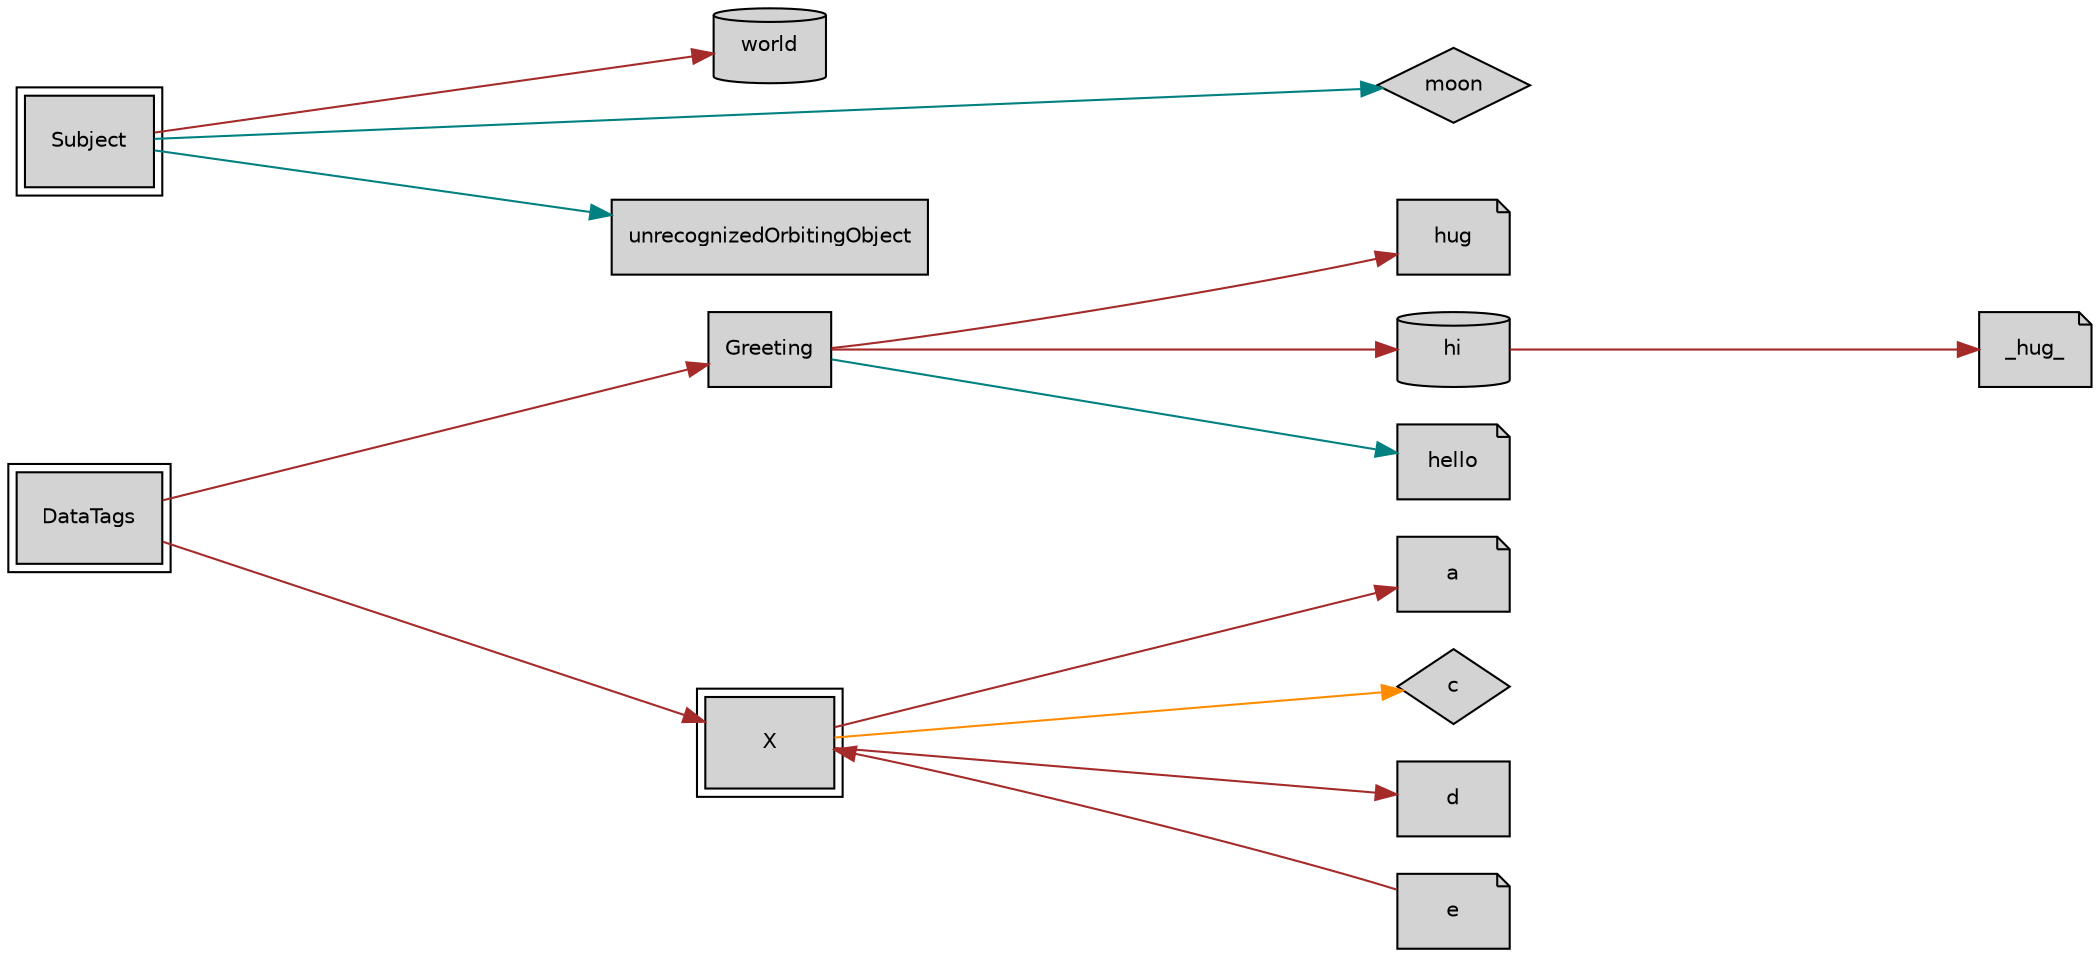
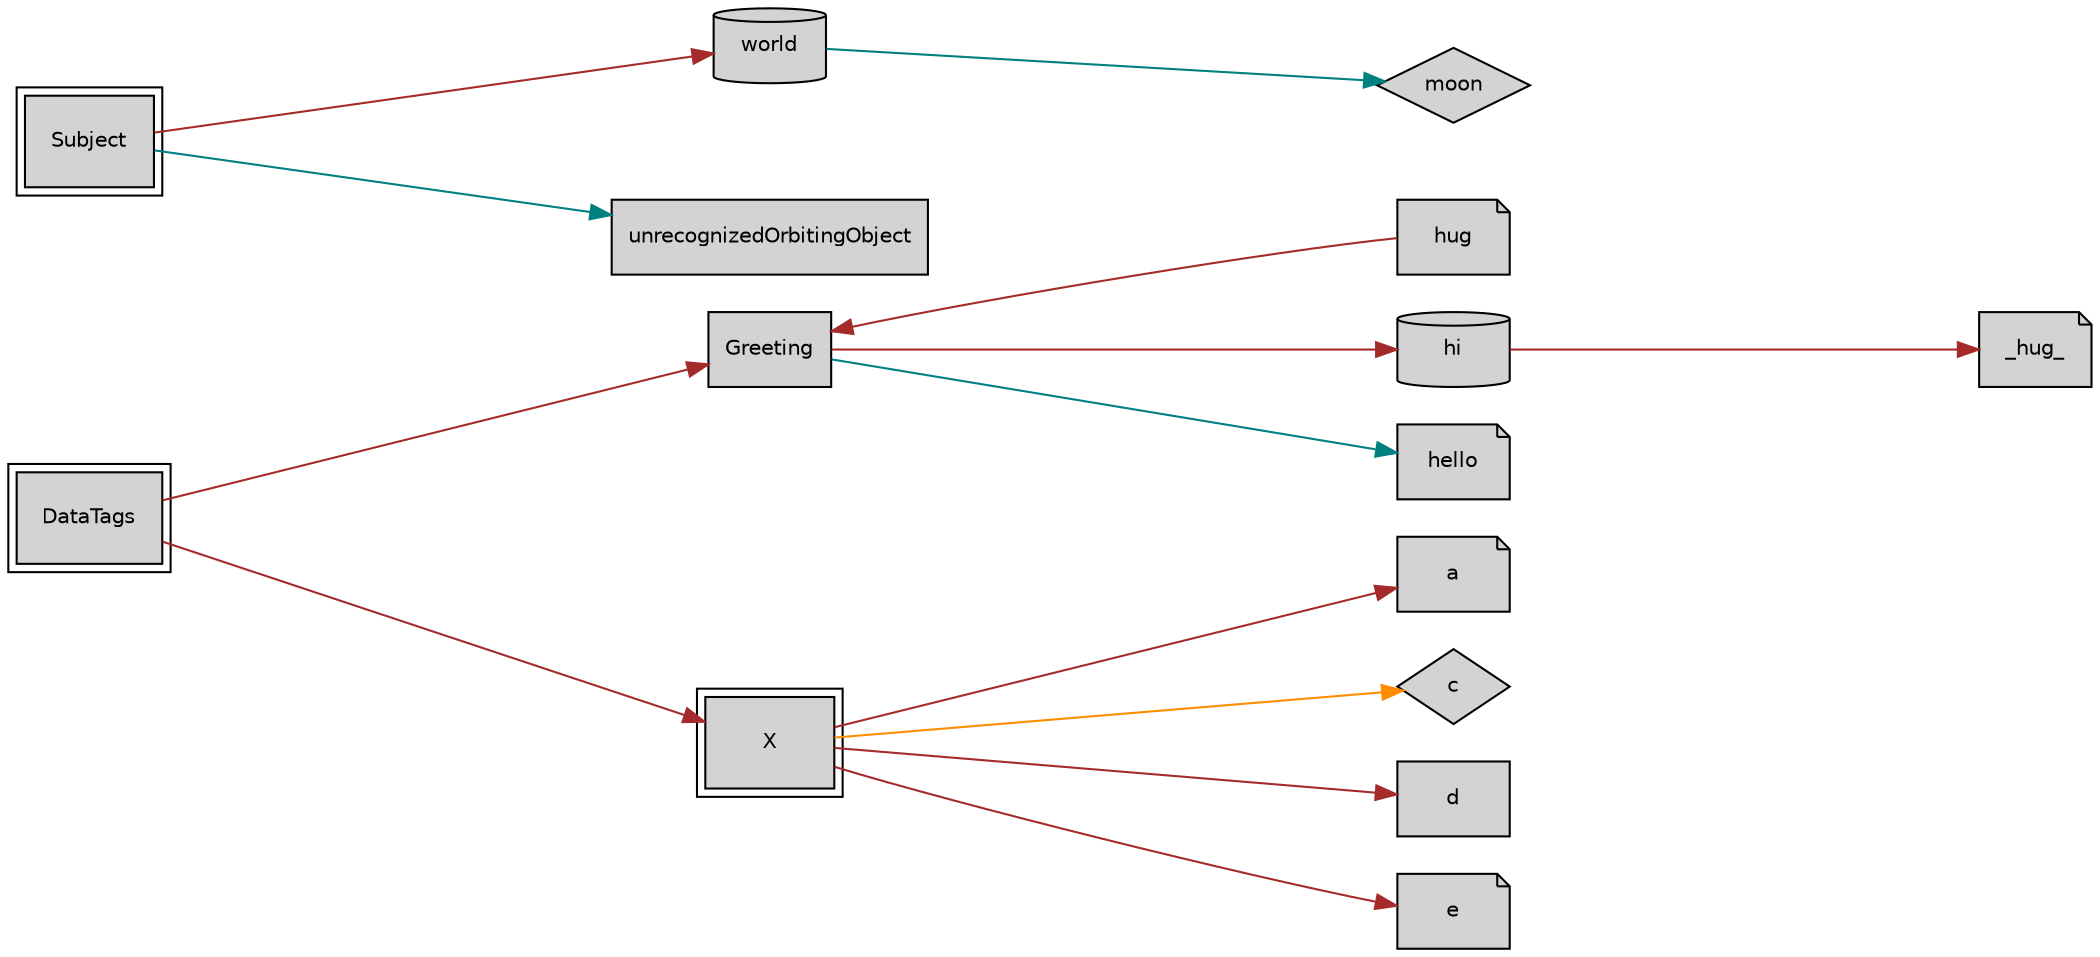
(758, 114) -> (1095, 65)
(1105, 309) -> (1124, 277)
(1127, 817) -> (1104, 839)
